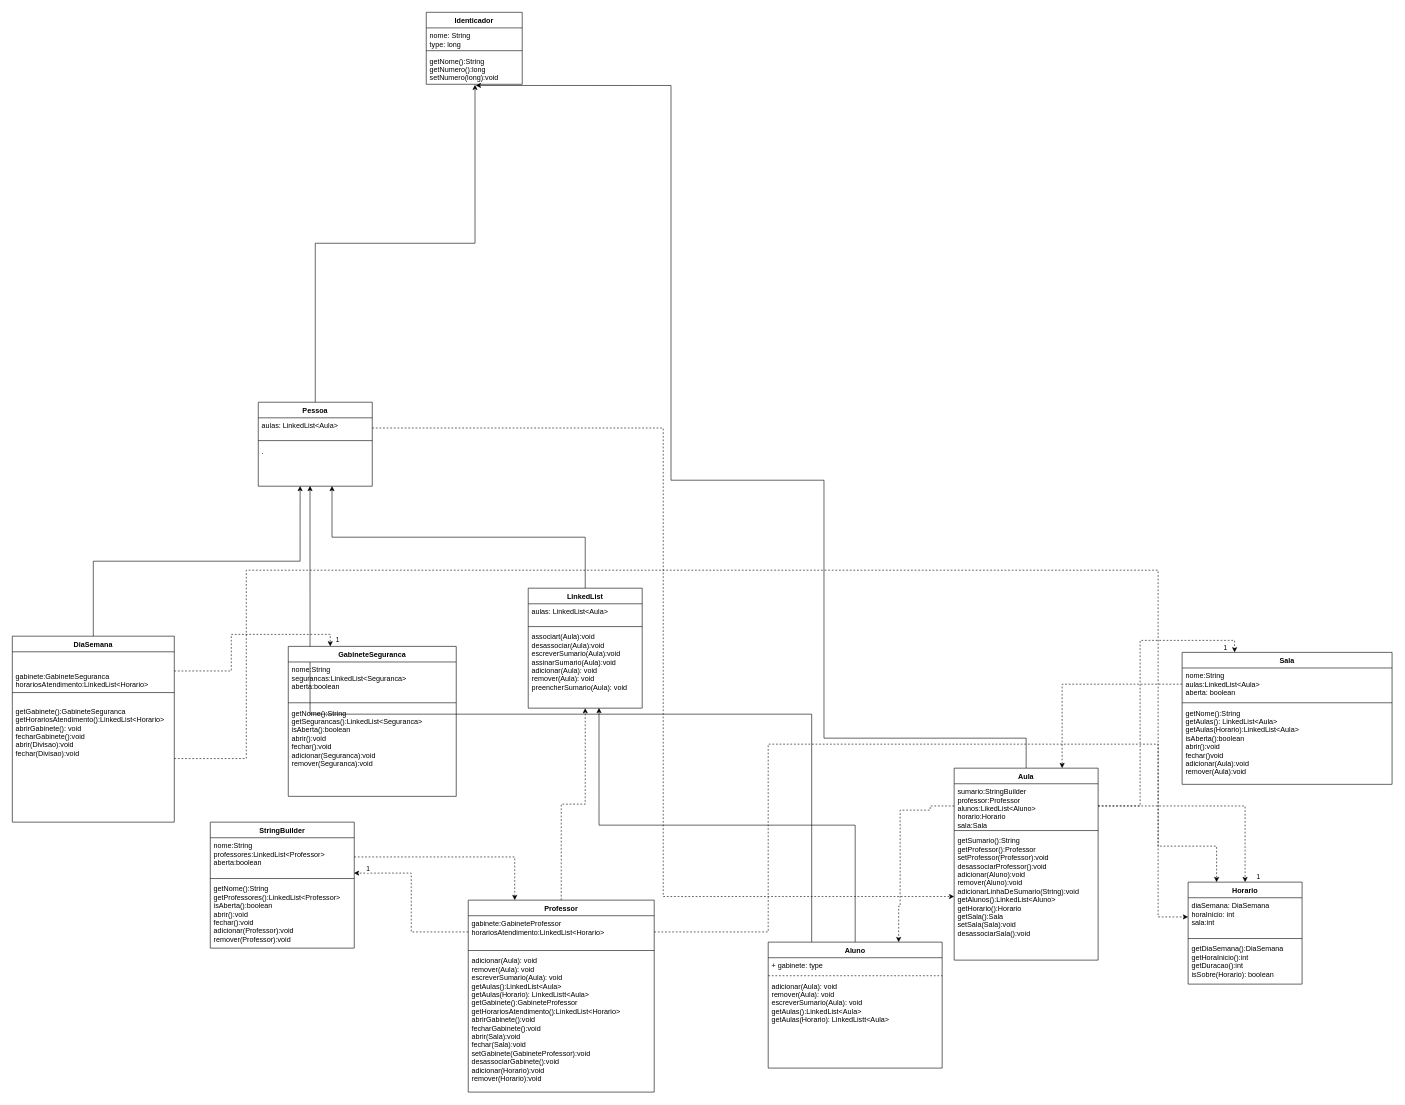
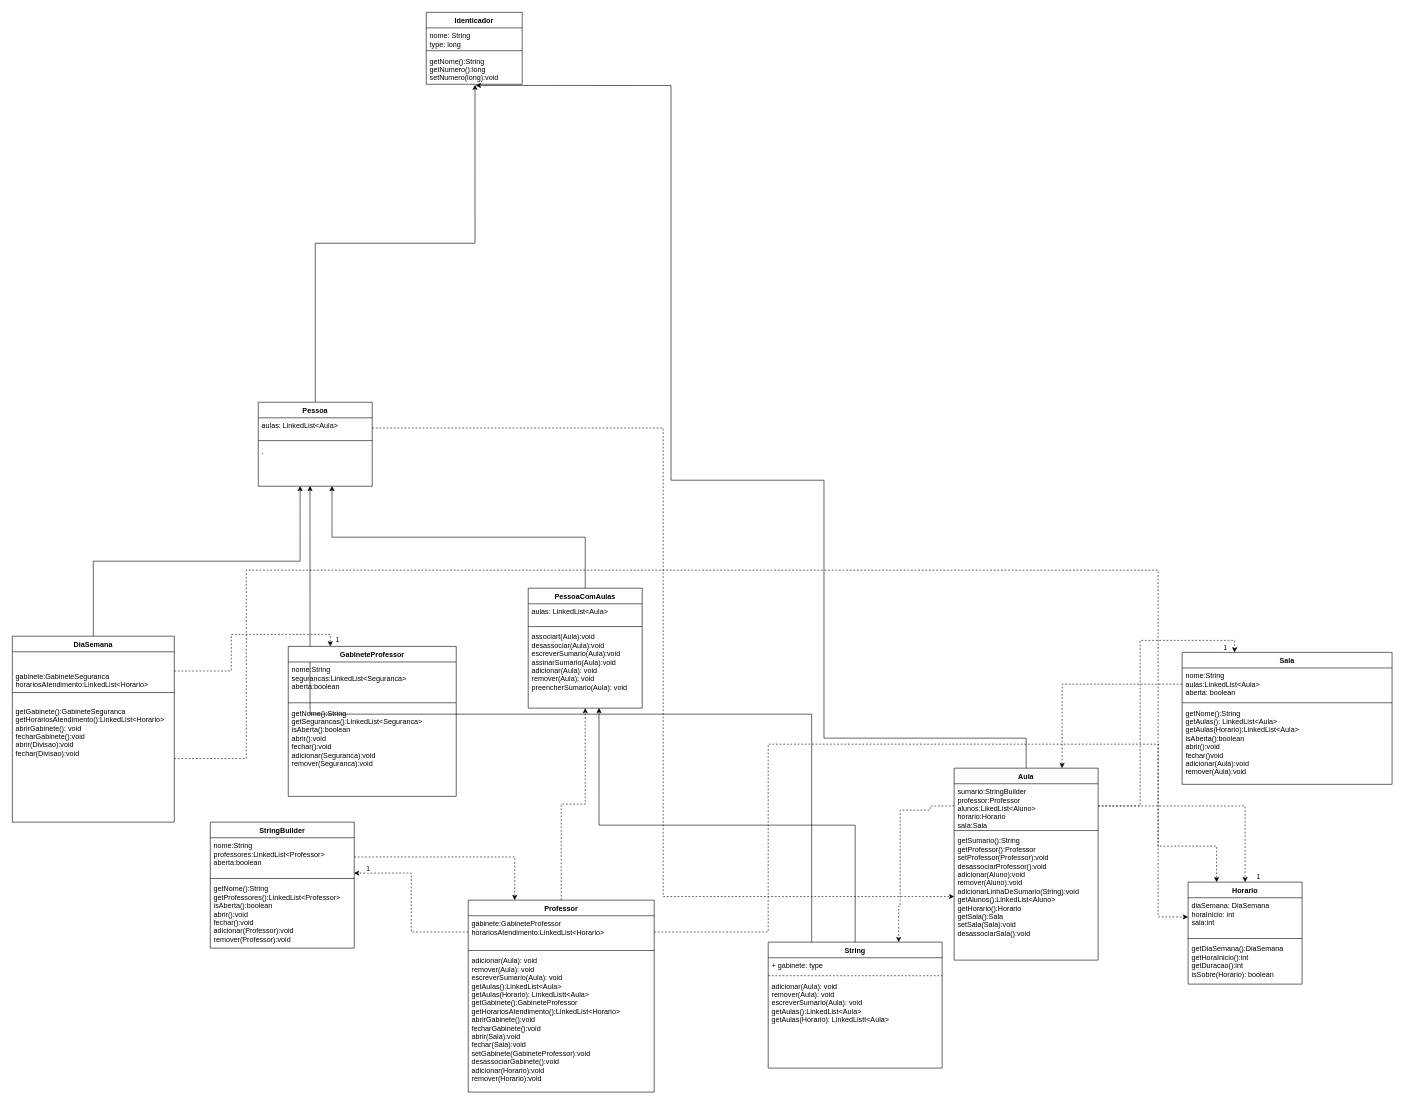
(585, 596) -> (585, 596)
(372, 655) -> (372, 655)
(855, 950) -> (855, 950)
